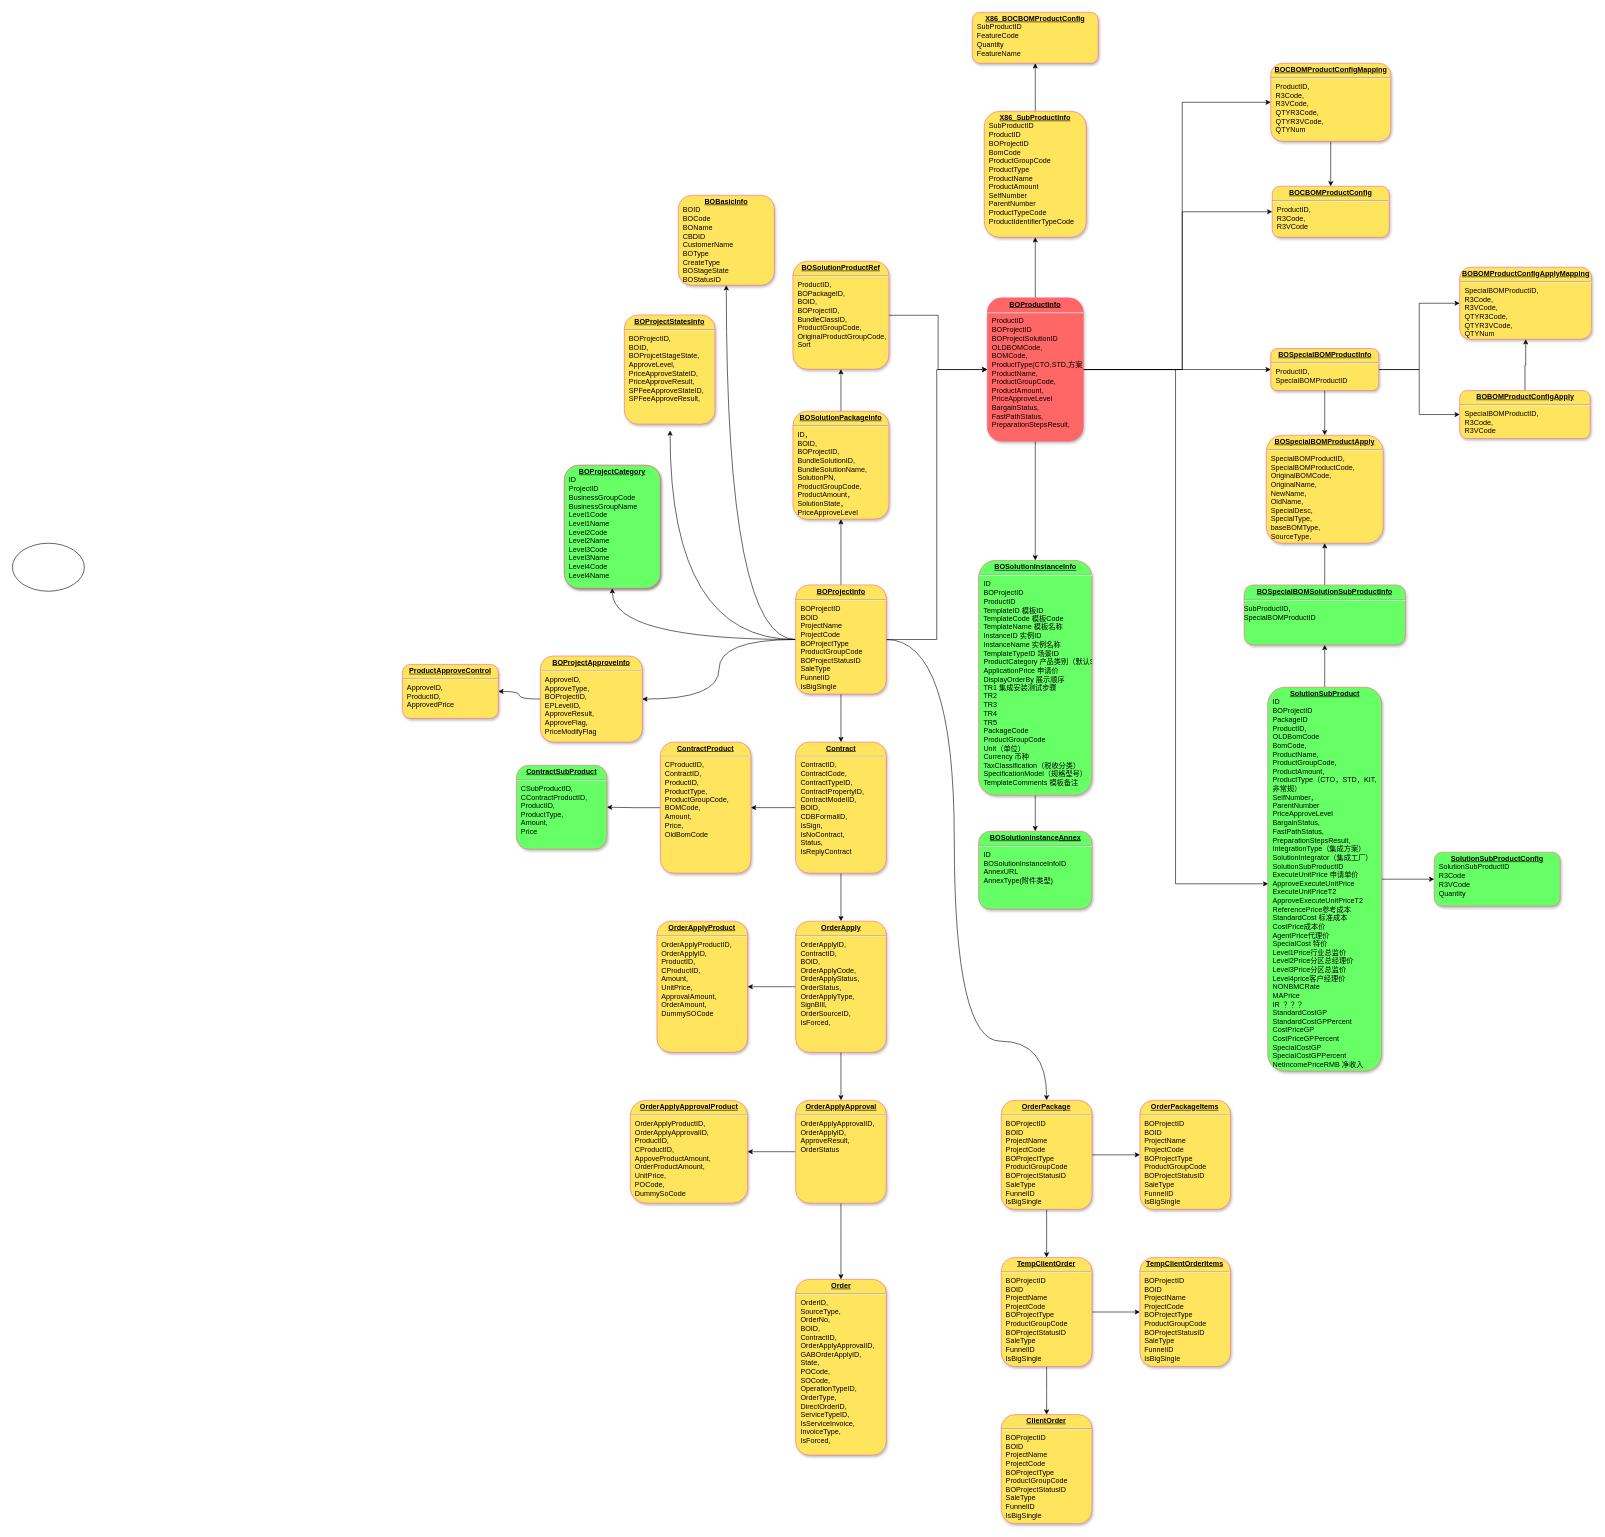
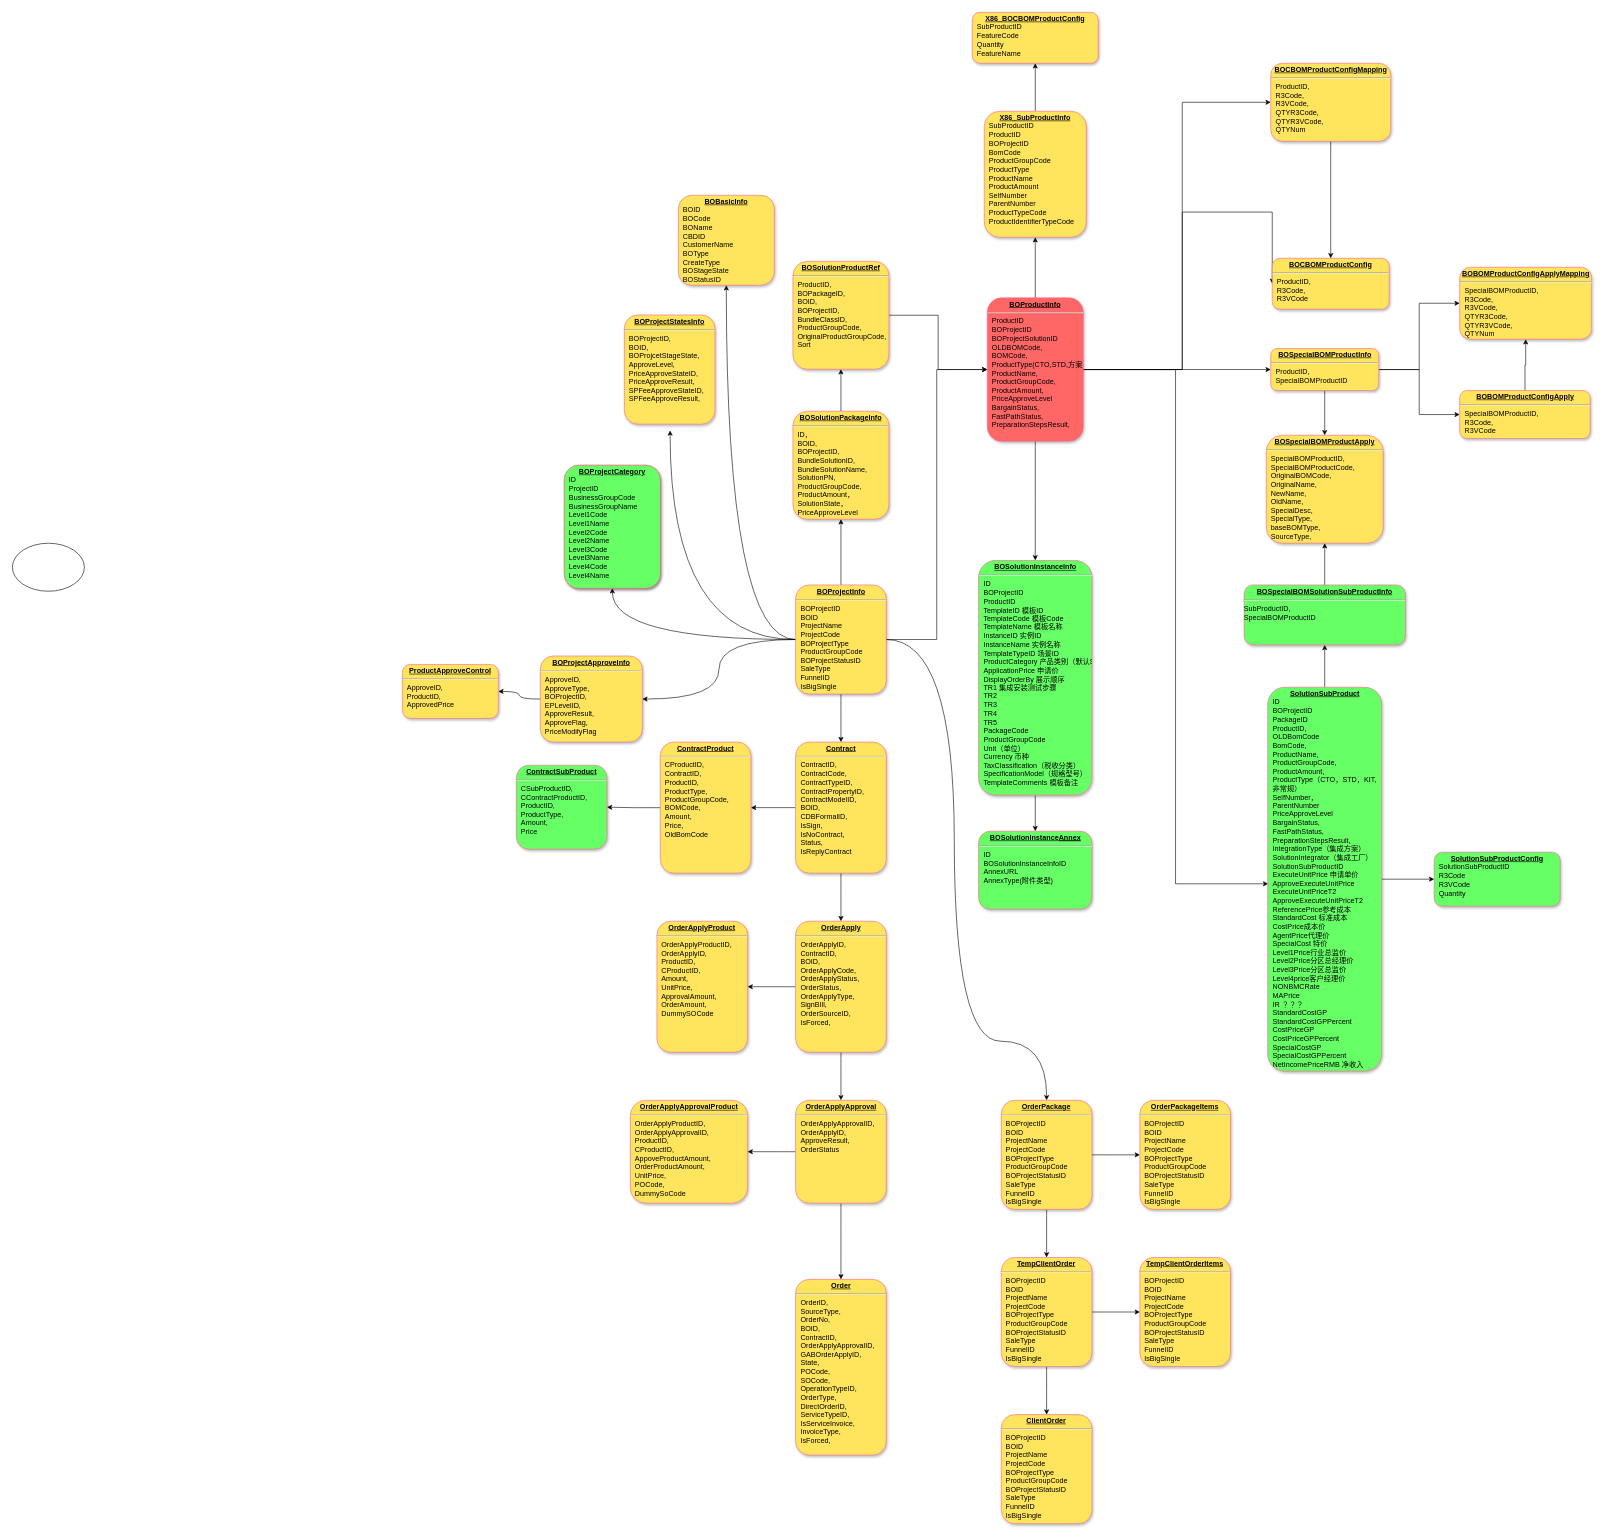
(1331, 212) -> (1331, 284)
